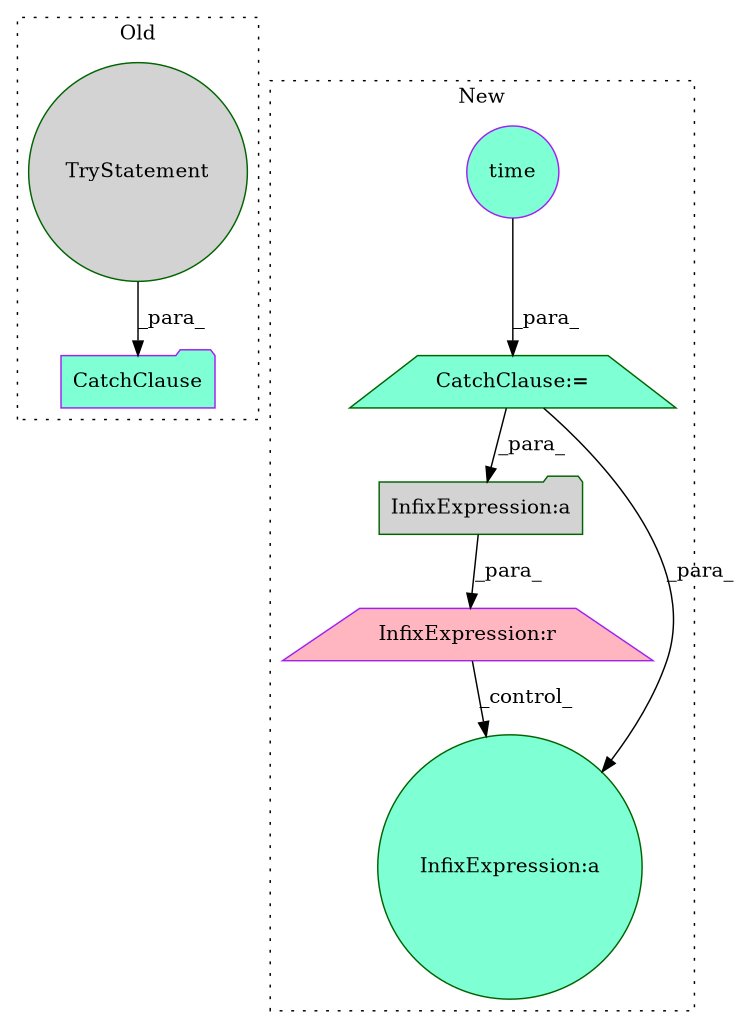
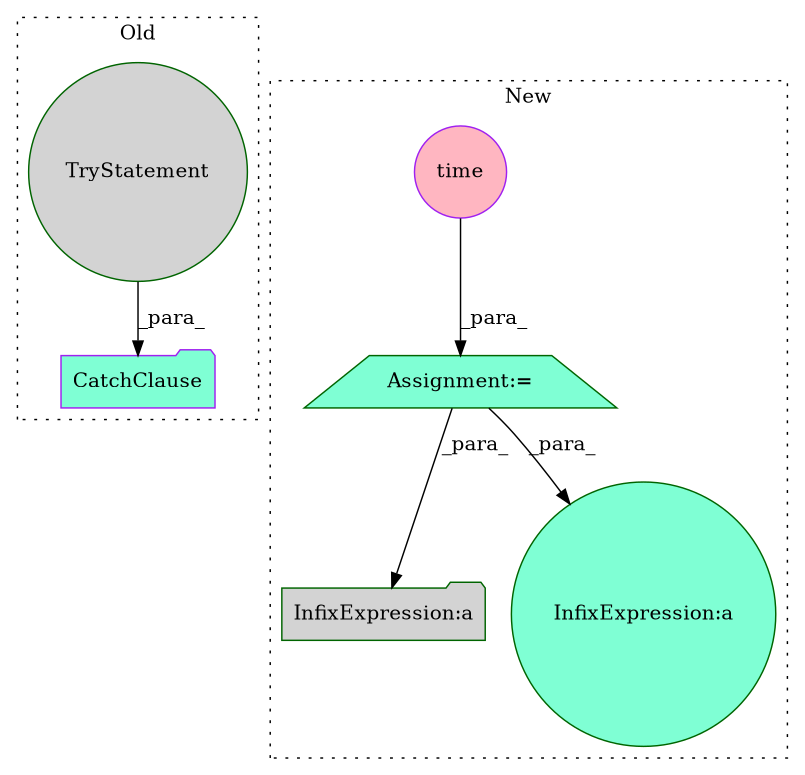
(513, 172) -> (461, 172)
(513, 382) -> (461, 382)
(468, 635) -> none
